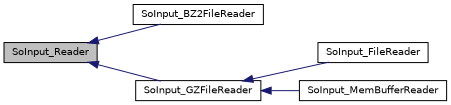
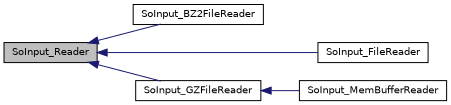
(291, 70) -> (213, 53)
